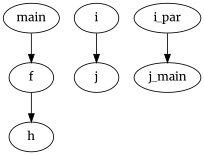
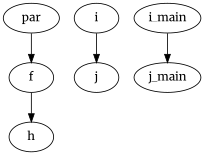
(31, 18) -> (31, 18)
(167, 18) -> (167, 18)
